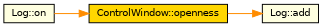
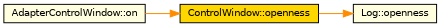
(29, 14) -> (75, 14)
(290, 14) -> (395, 14)
